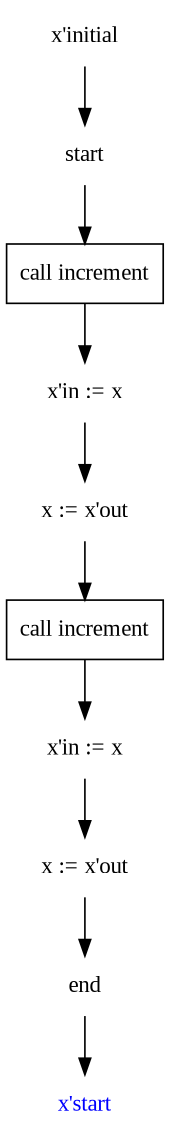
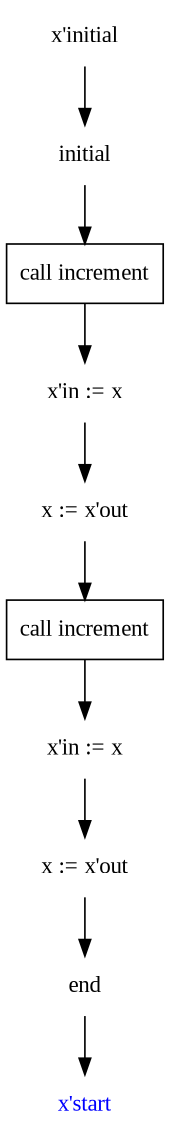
(85, 155) -> (85, 155)
